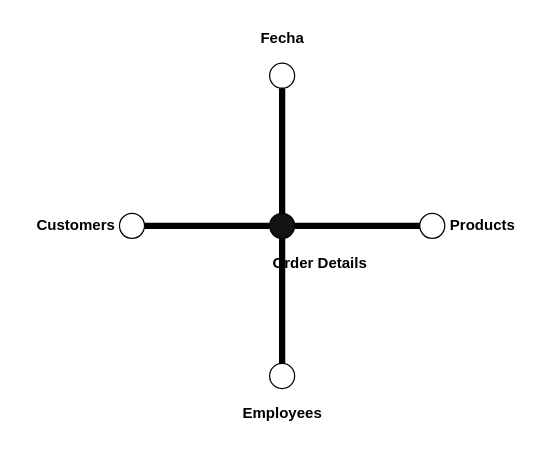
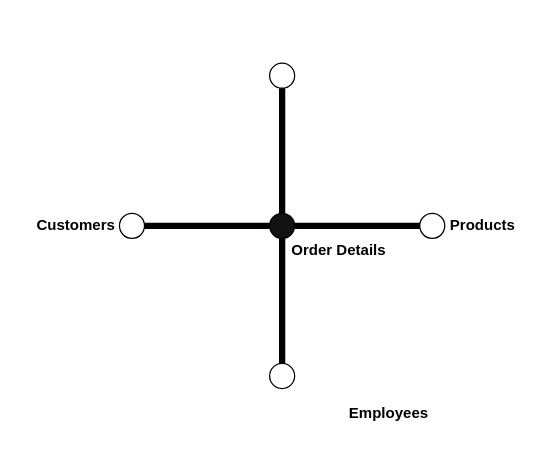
(282, 38) -> none
(319, 263) -> (338, 251)
(282, 413) -> (388, 413)
